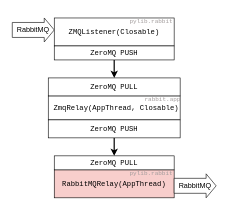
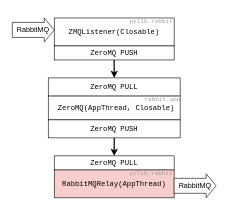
(114, 108) -> (114, 108)
